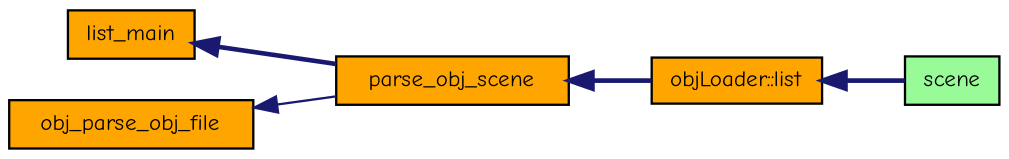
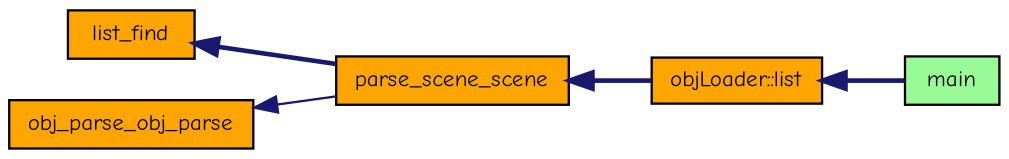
(131, 35) -> (131, 35)
(452, 81) -> (452, 81)
(952, 81) -> (952, 81)
(131, 124) -> (131, 124)
